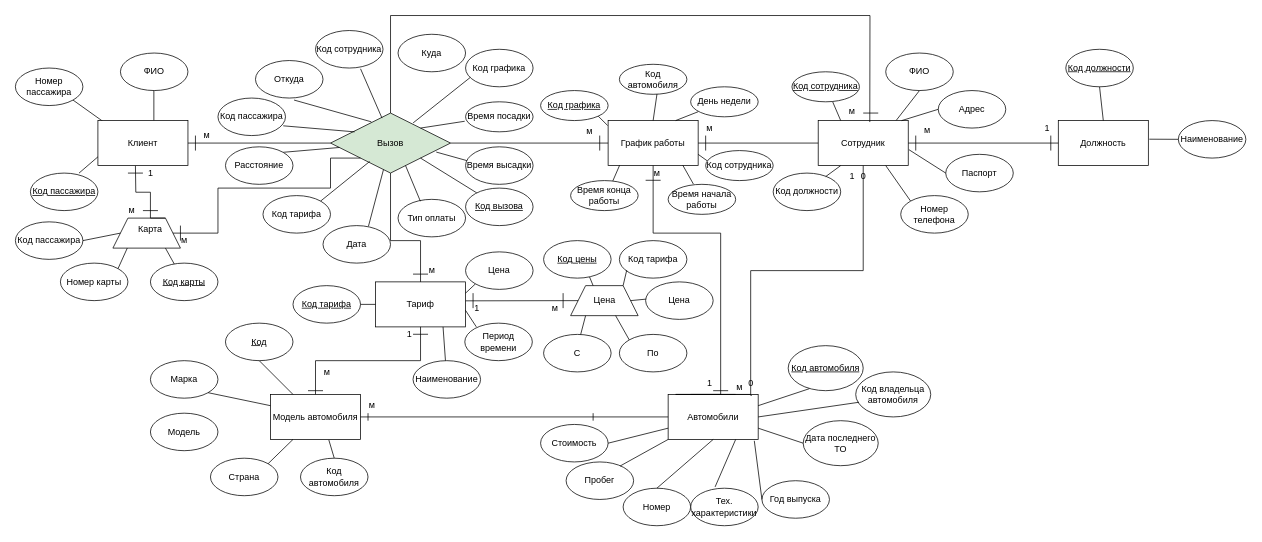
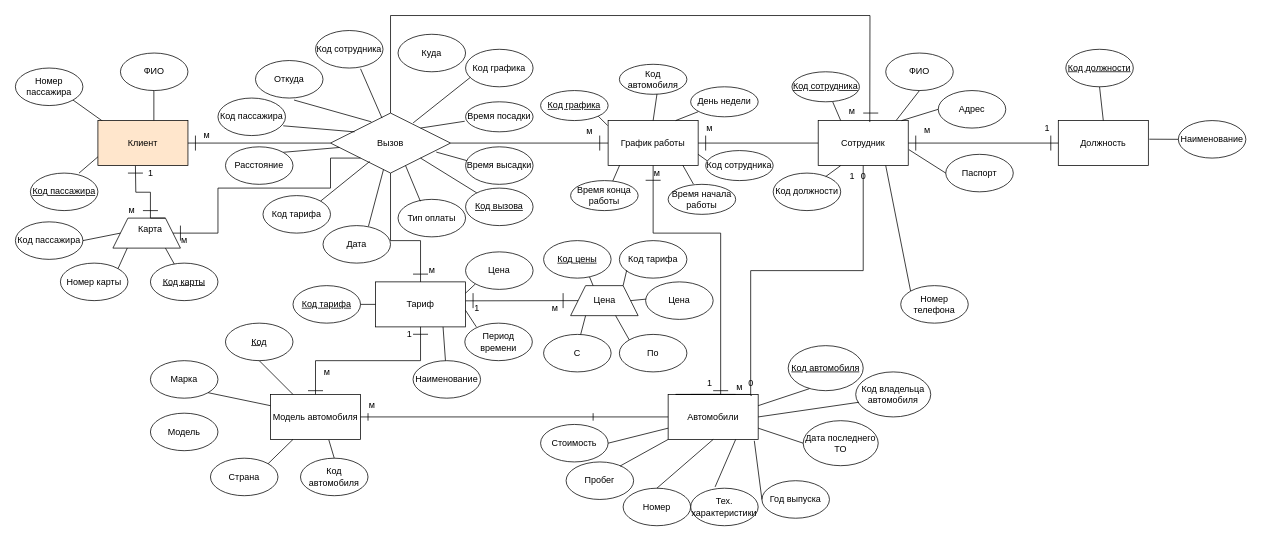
(143, 143) -> (143, 143)
(390, 143) -> (390, 143)
(934, 214) -> (934, 304)
